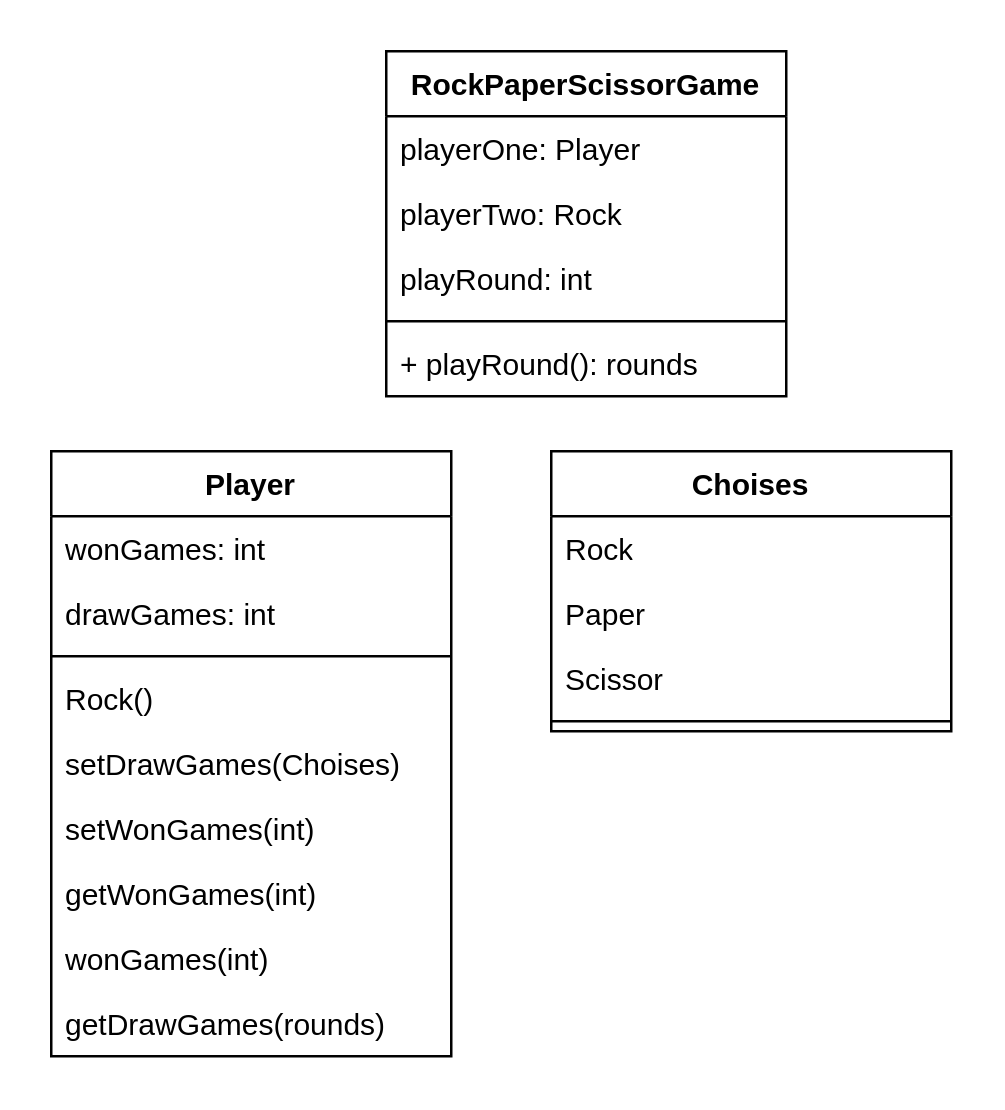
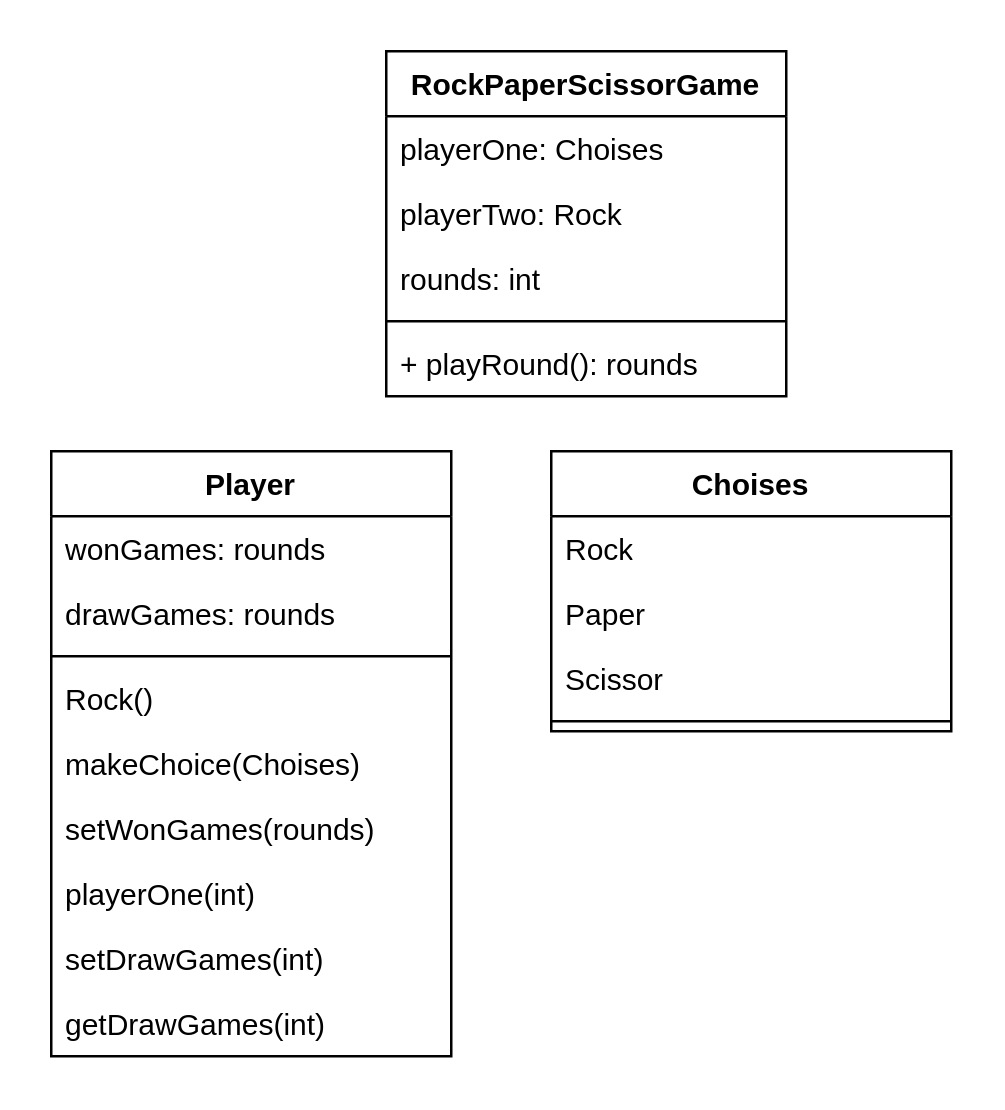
(528, 152) -> (537, 152)
(503, 282) -> (482, 282)
(164, 552) -> (193, 552)
(172, 617) -> (201, 617)
(239, 767) -> (218, 767)
(197, 832) -> (226, 832)
(197, 897) -> (176, 897)
(172, 962) -> (205, 962)
(234, 1027) -> (205, 1027)
